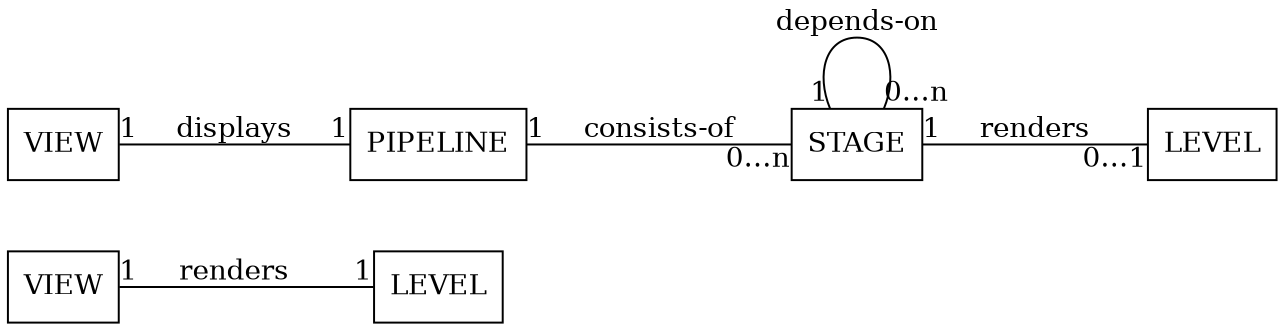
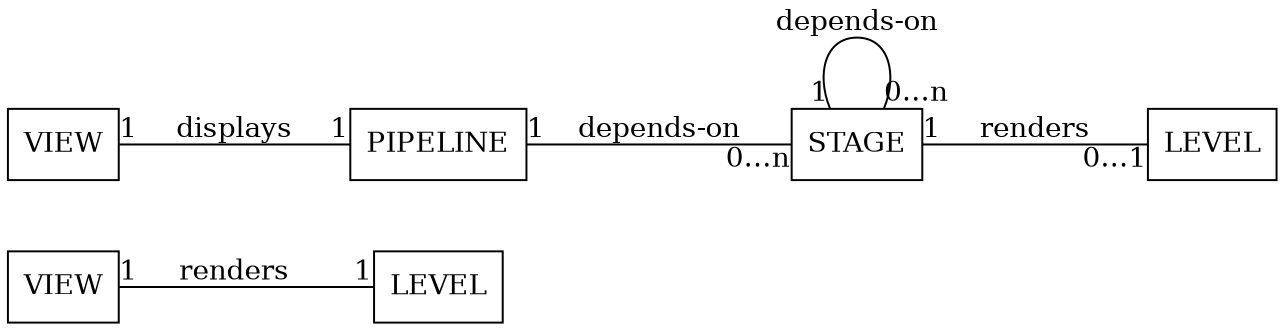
(659, 130) -> (659, 130)
